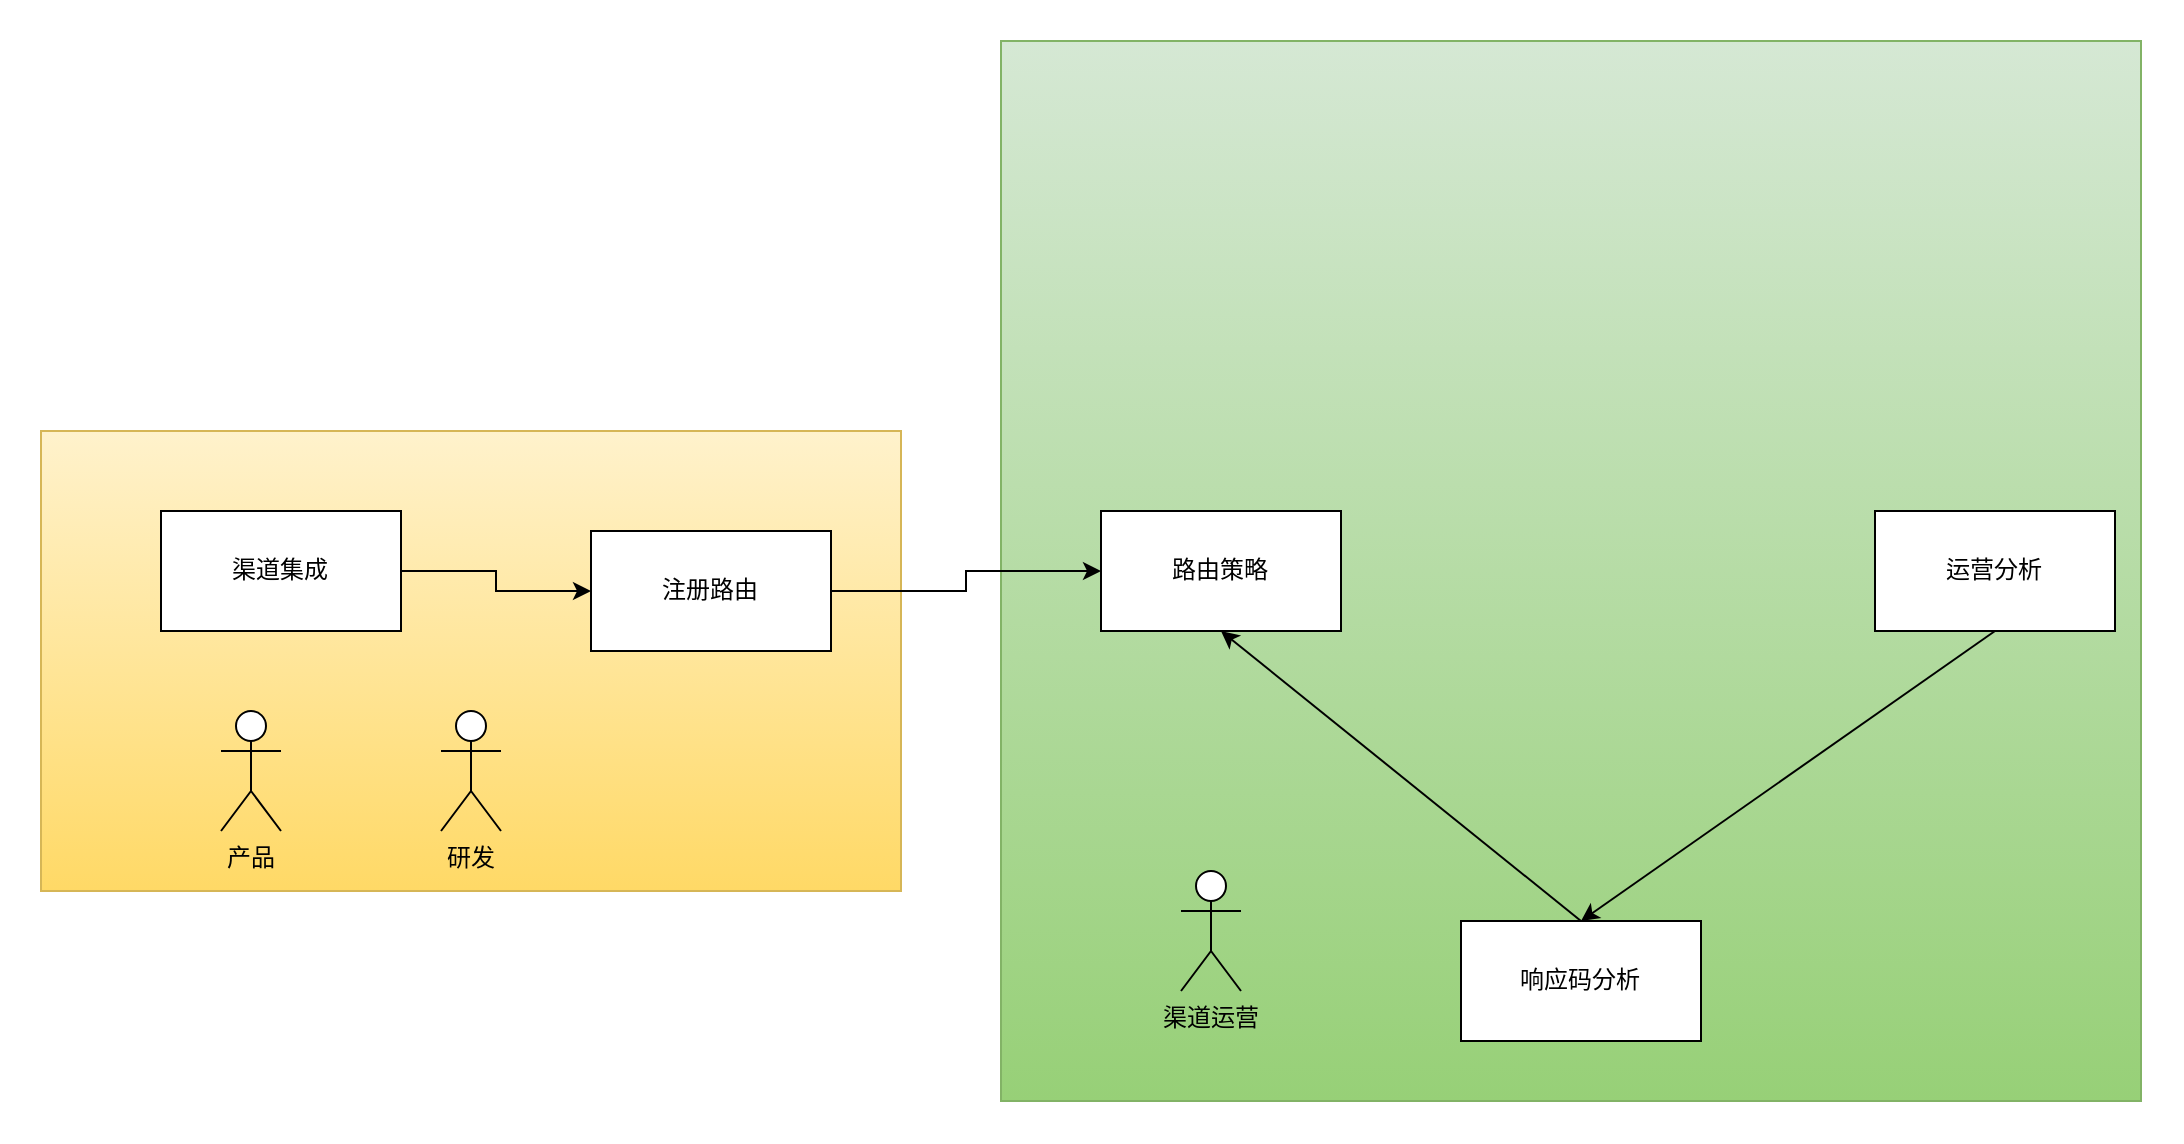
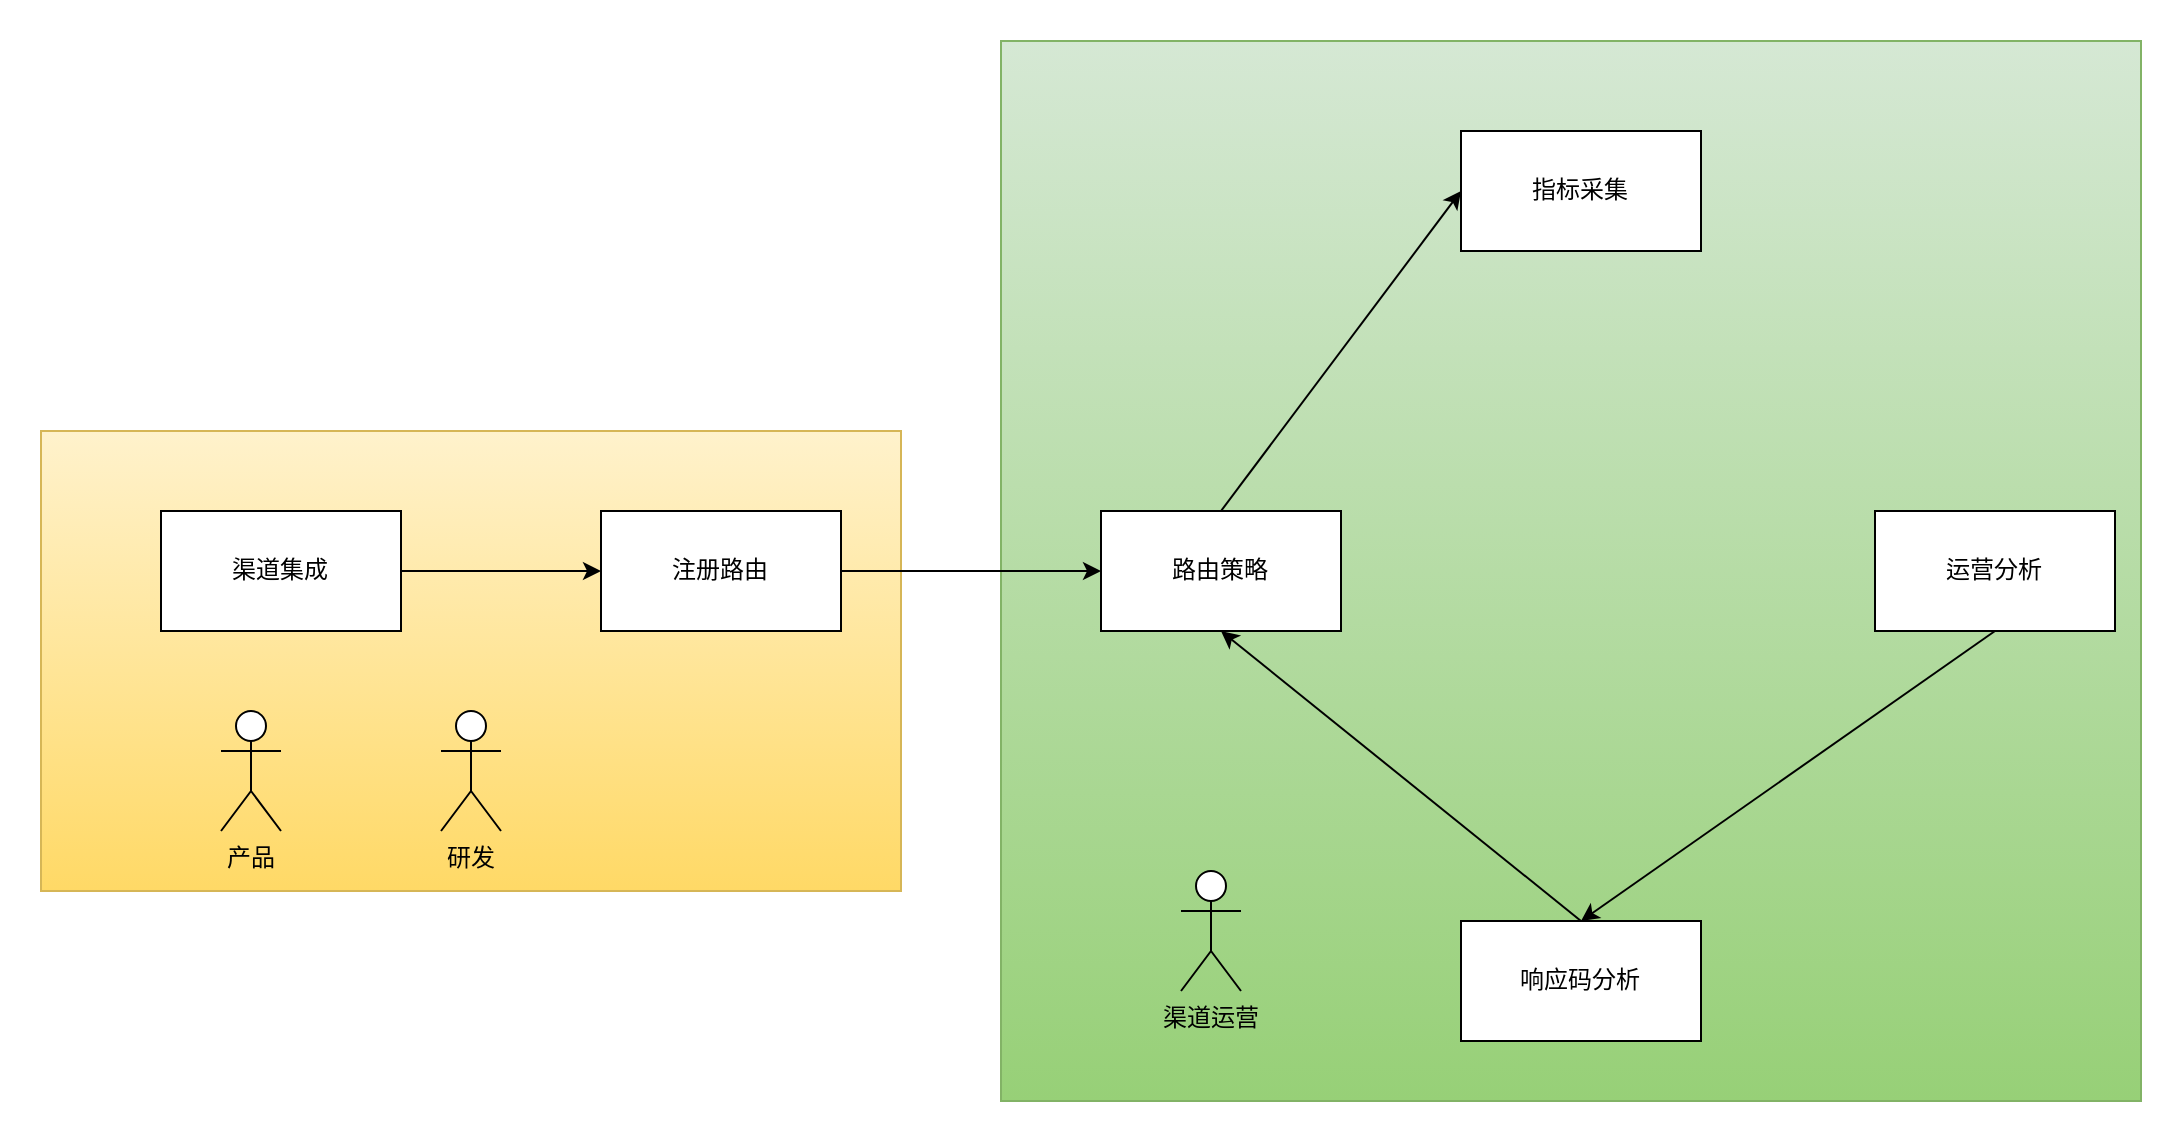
none -> (1581, 191)
none -> (1337, 356)
(711, 591) -> (721, 571)
